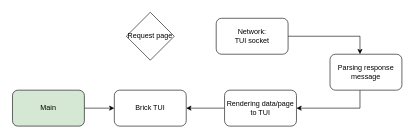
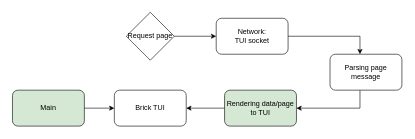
none -> (210, 36)
(366, 72) -> (366, 72)
(261, 108) -> (261, 108)
